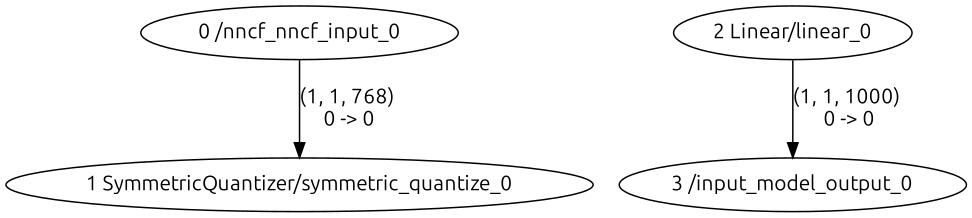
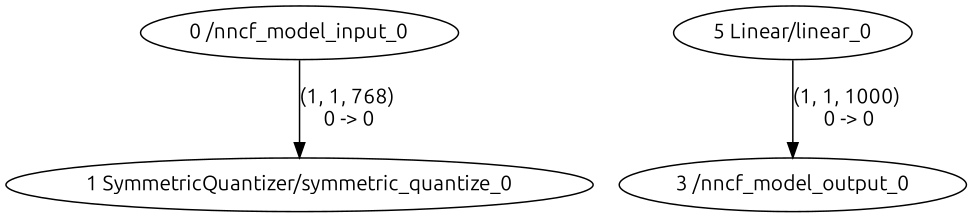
(300, 33) -> (300, 33)
(793, 33) -> (793, 33)
(793, 185) -> (793, 185)
